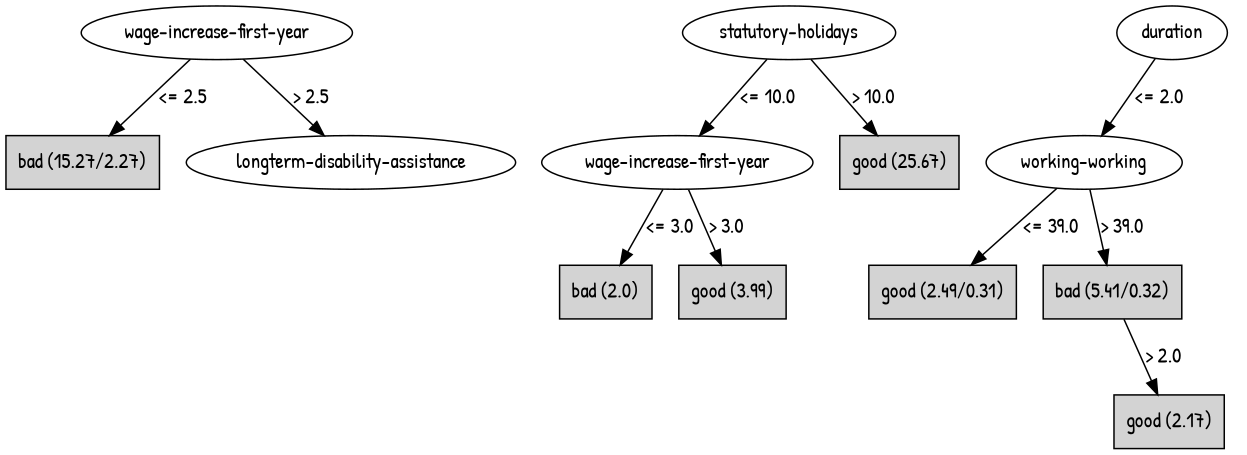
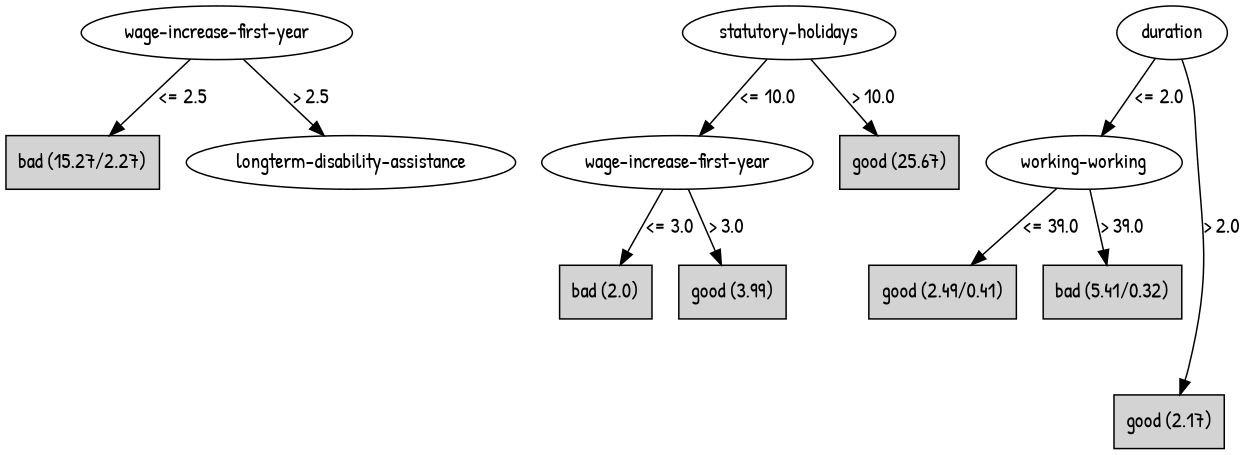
(943, 292) -> (943, 292)
(1138, 350) -> (1202, 220)
